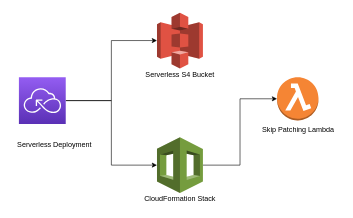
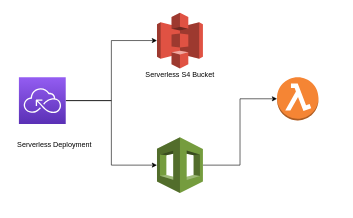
(298, 130) -> none
(180, 199) -> none
